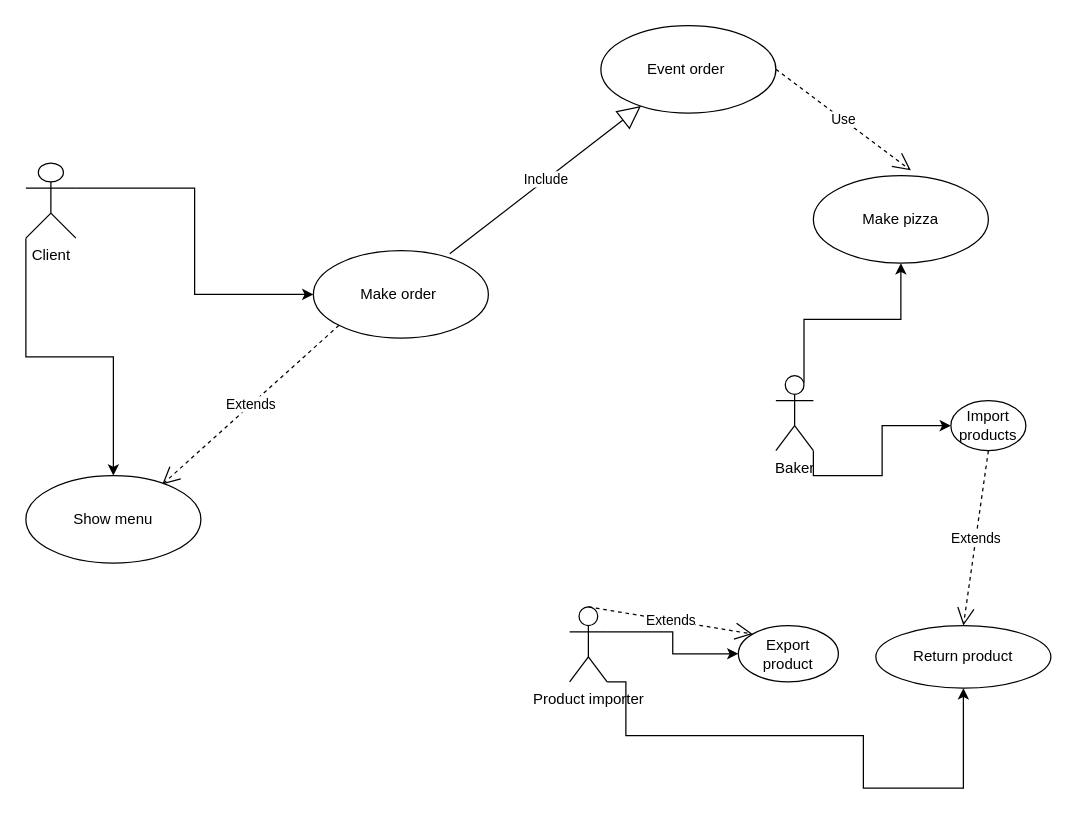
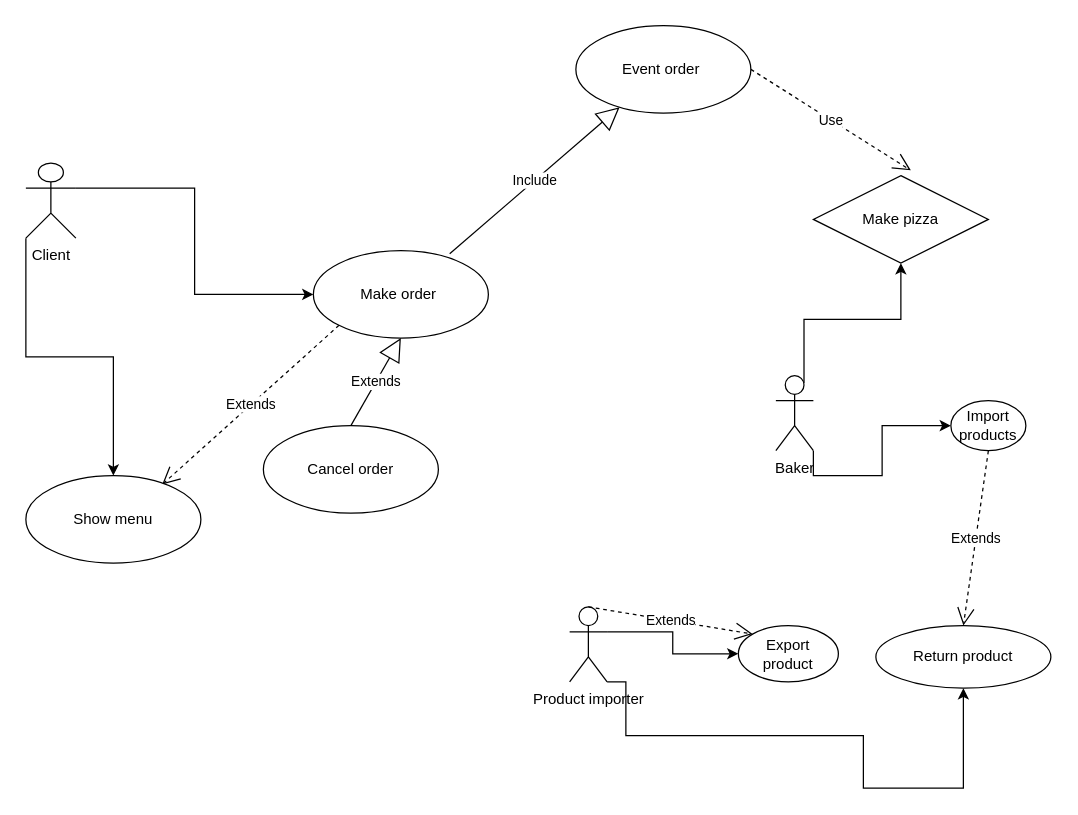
(688, 69) -> (663, 69)
(901, 219) -> (901, 219)
none -> (370, 392)
none -> (351, 469)
